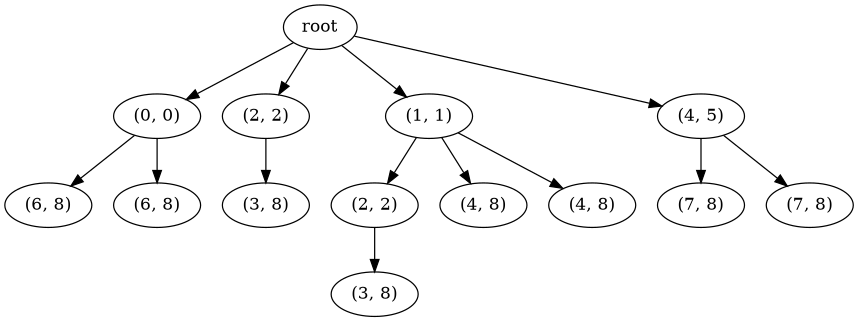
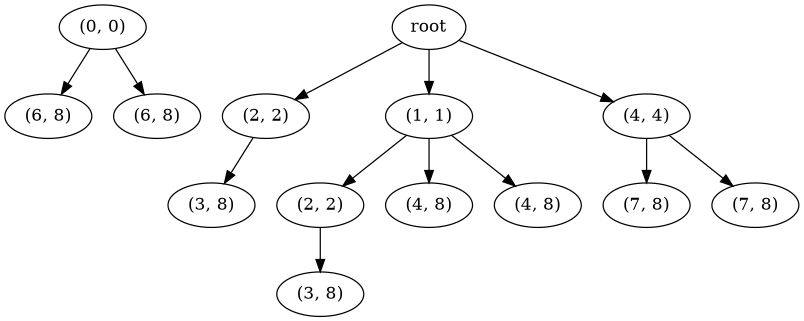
(245, 68) -> none
(701, 116) -> (647, 116)
